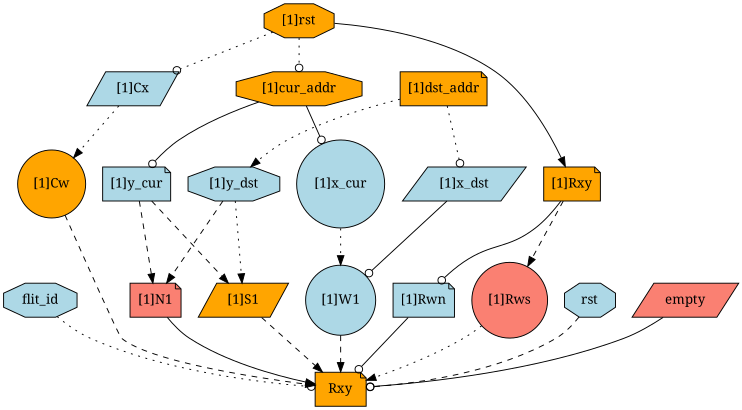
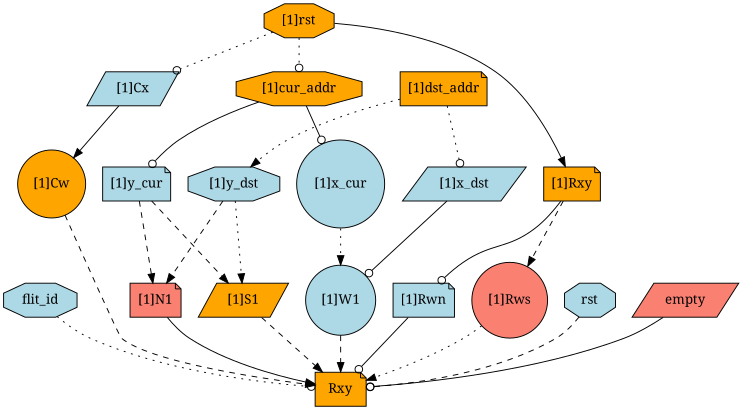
(99, 128) -> (99, 128)
